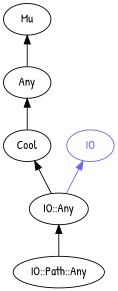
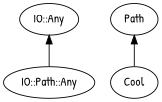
(27, 19) -> none
(27, 83) -> (134, 19)
(90, 146) -> none
(45, 181) -> none
